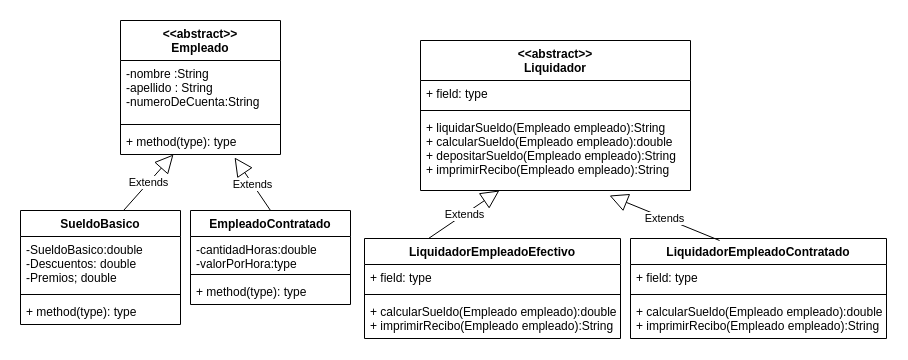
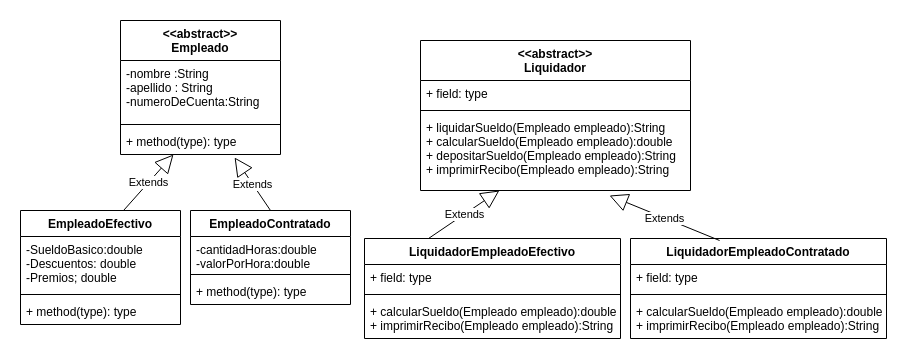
(100, 224) -> (100, 224)
(262, 250) -> (262, 250)
